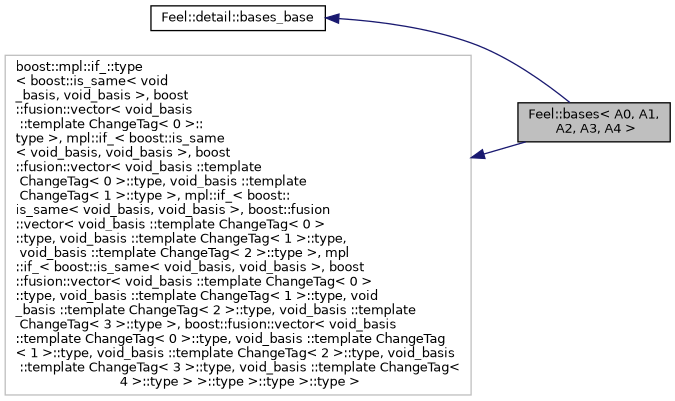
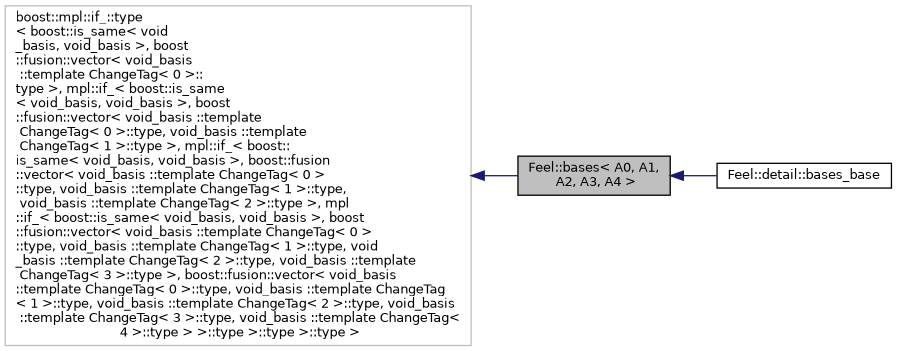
(462, 40) -> (700, 176)
